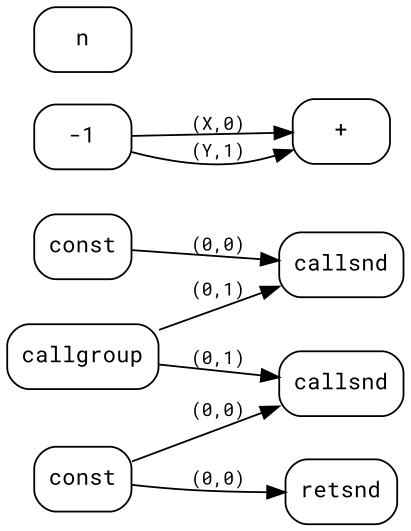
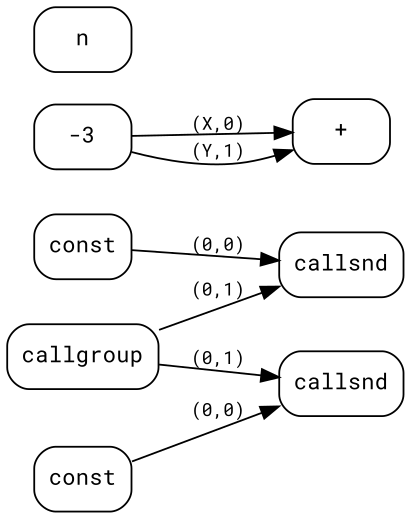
(83, 137) -> (83, 137)
(341, 492) -> none
